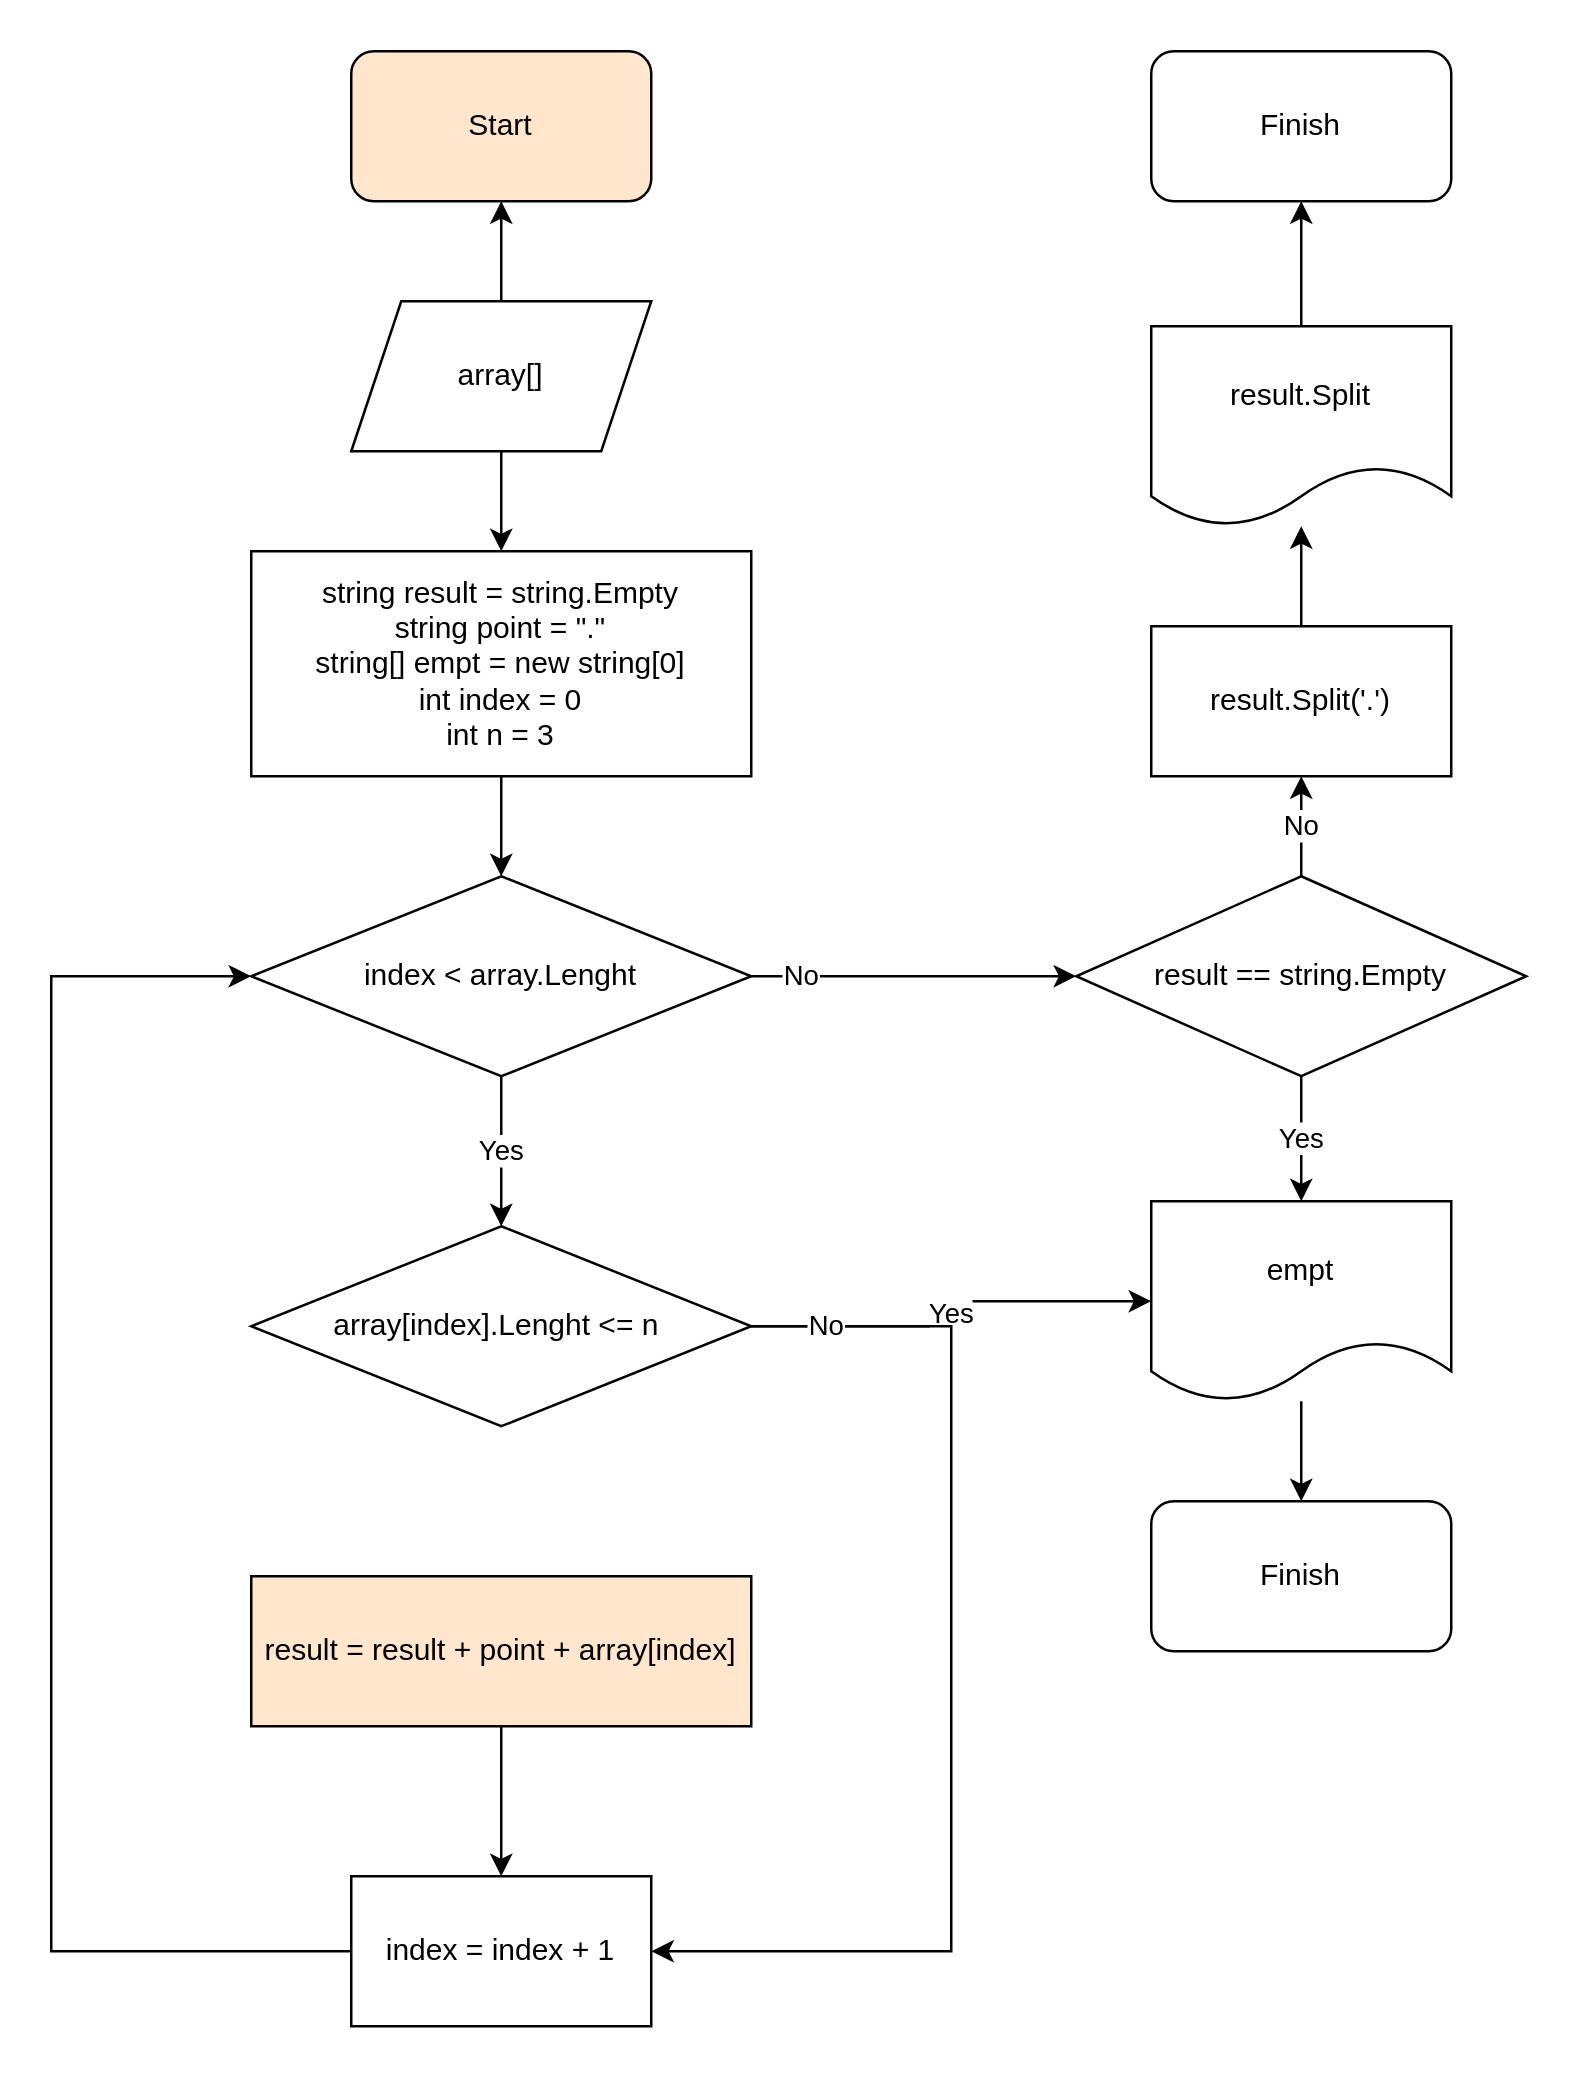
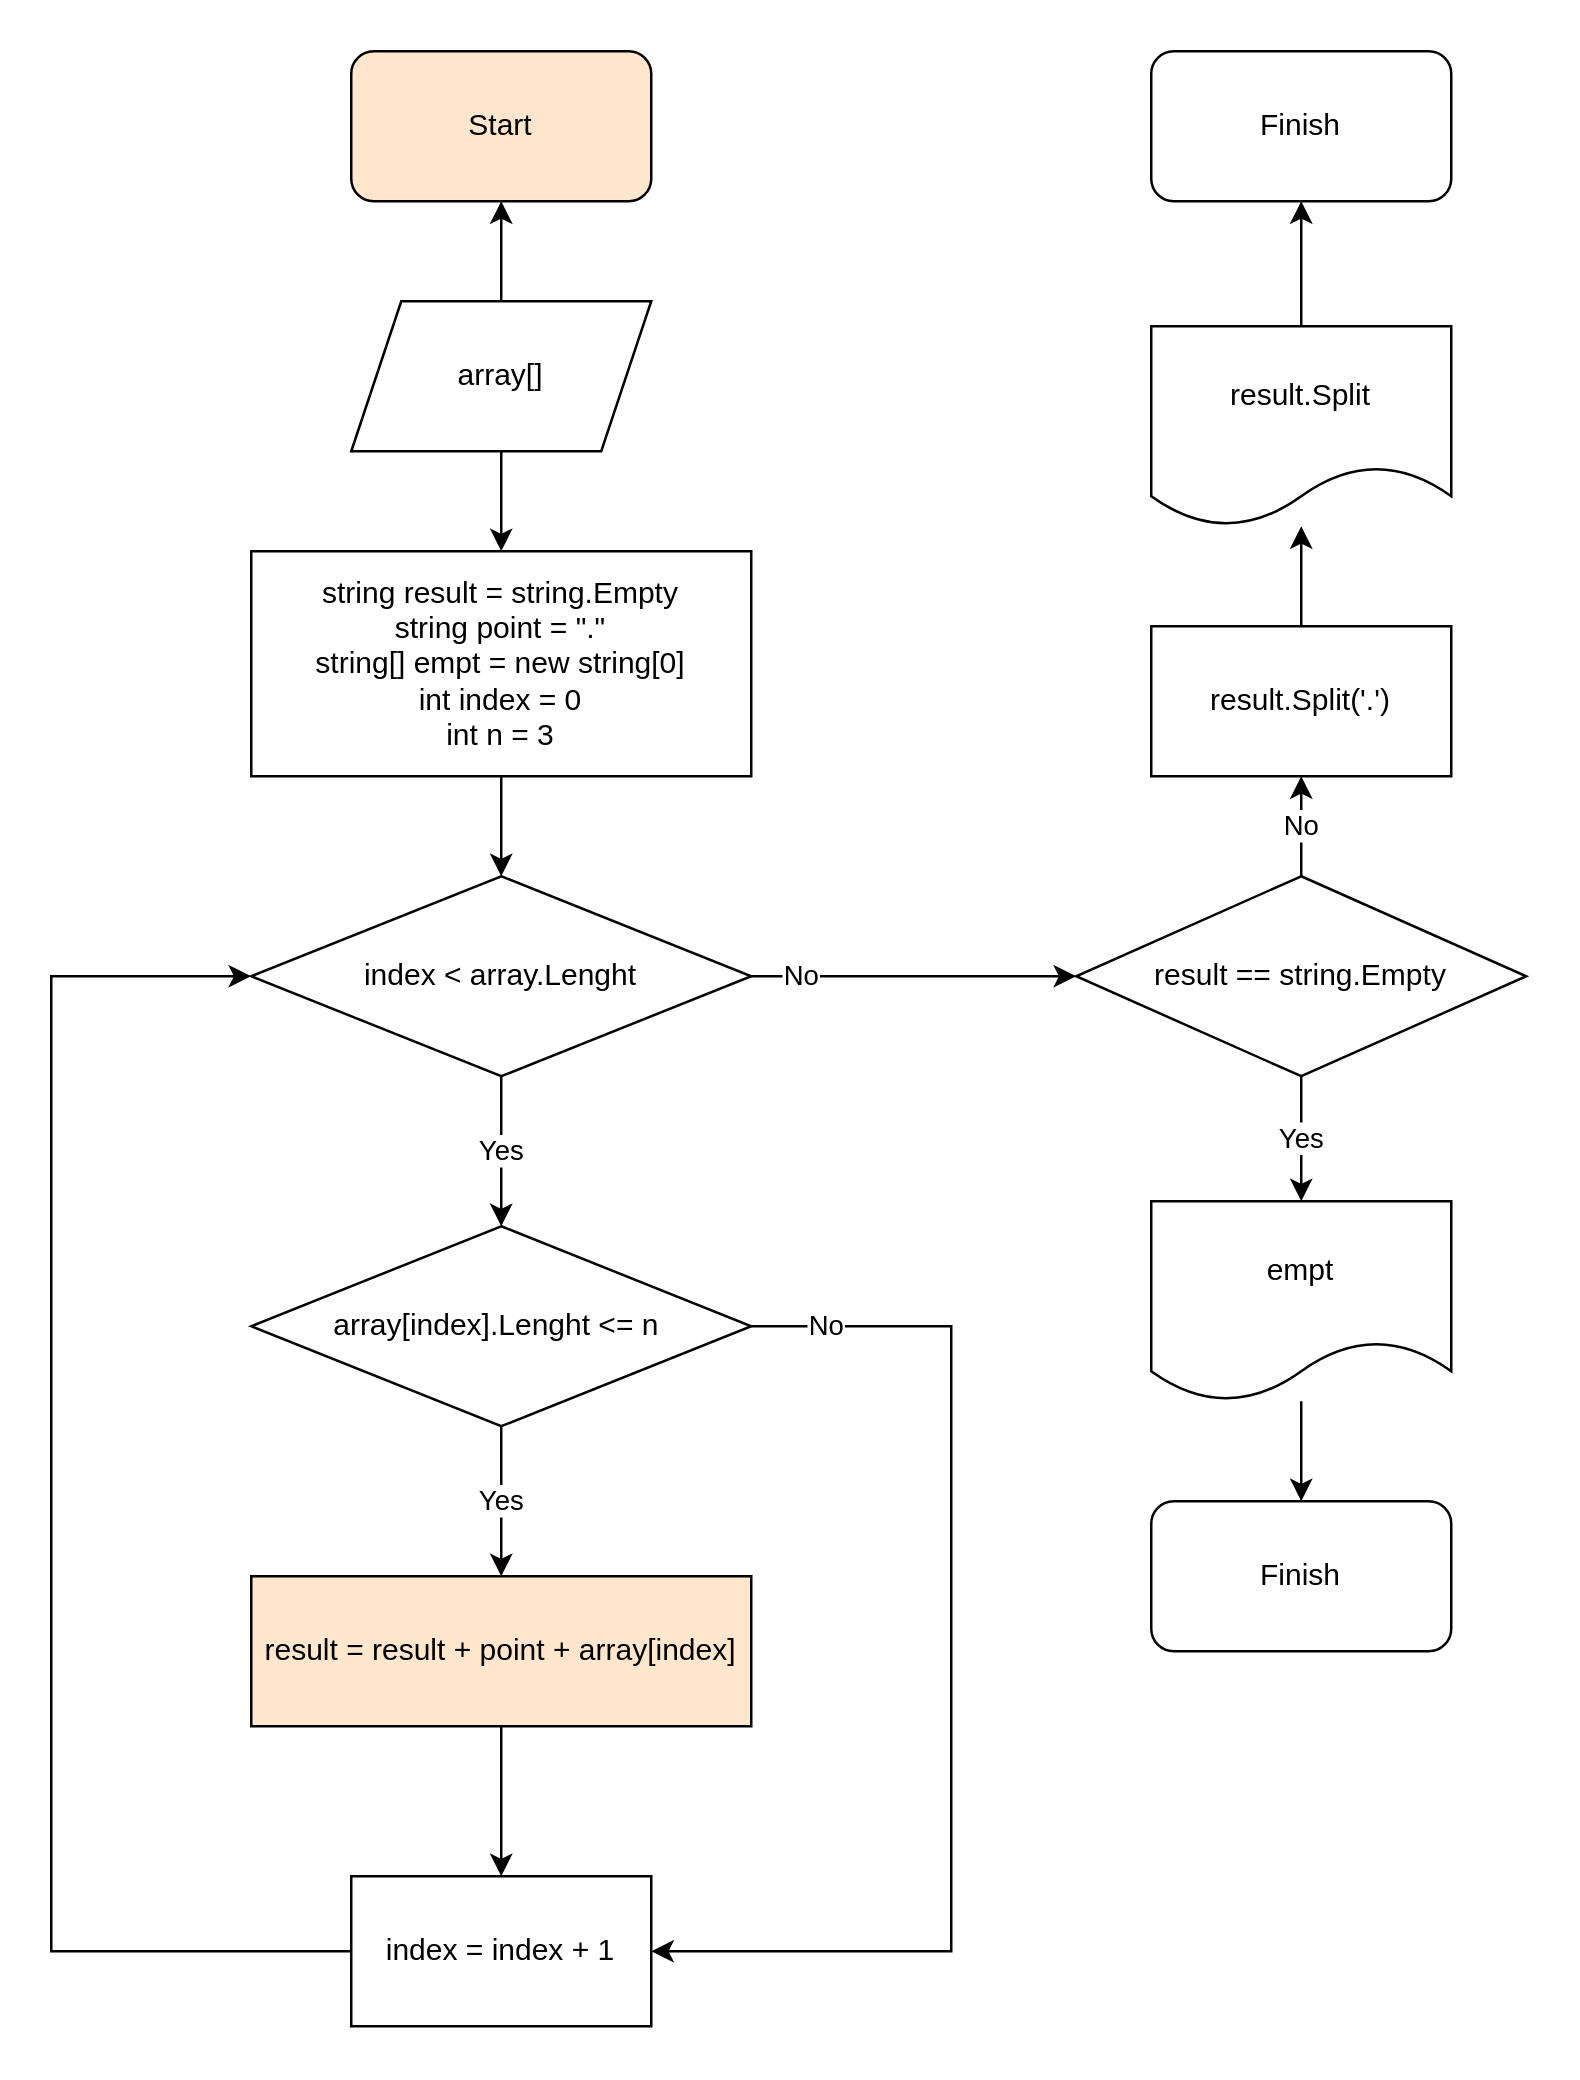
(1053, 1301) -> (501, 1493)
